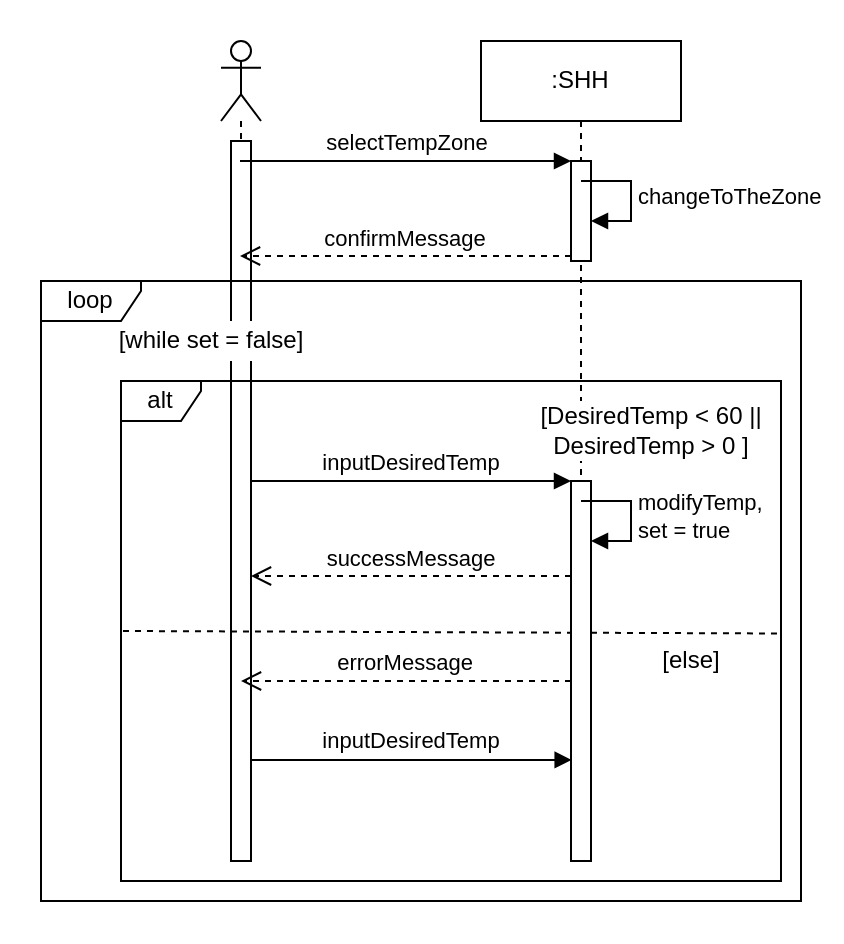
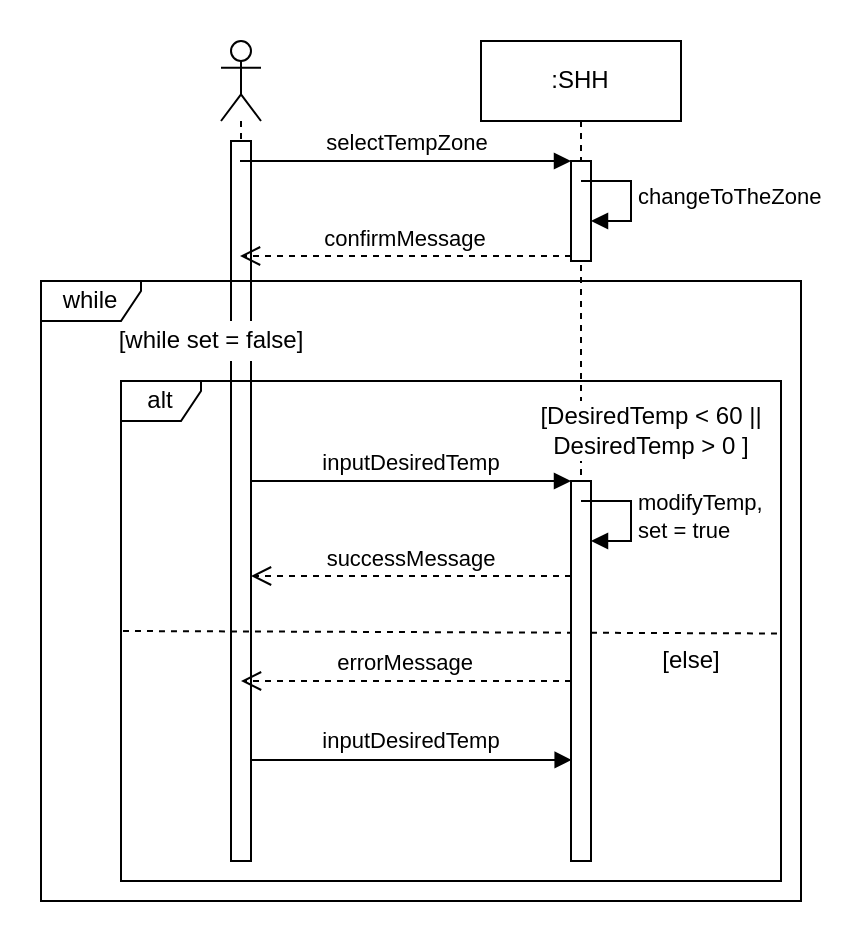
(91, 301) -> (91, 301)
